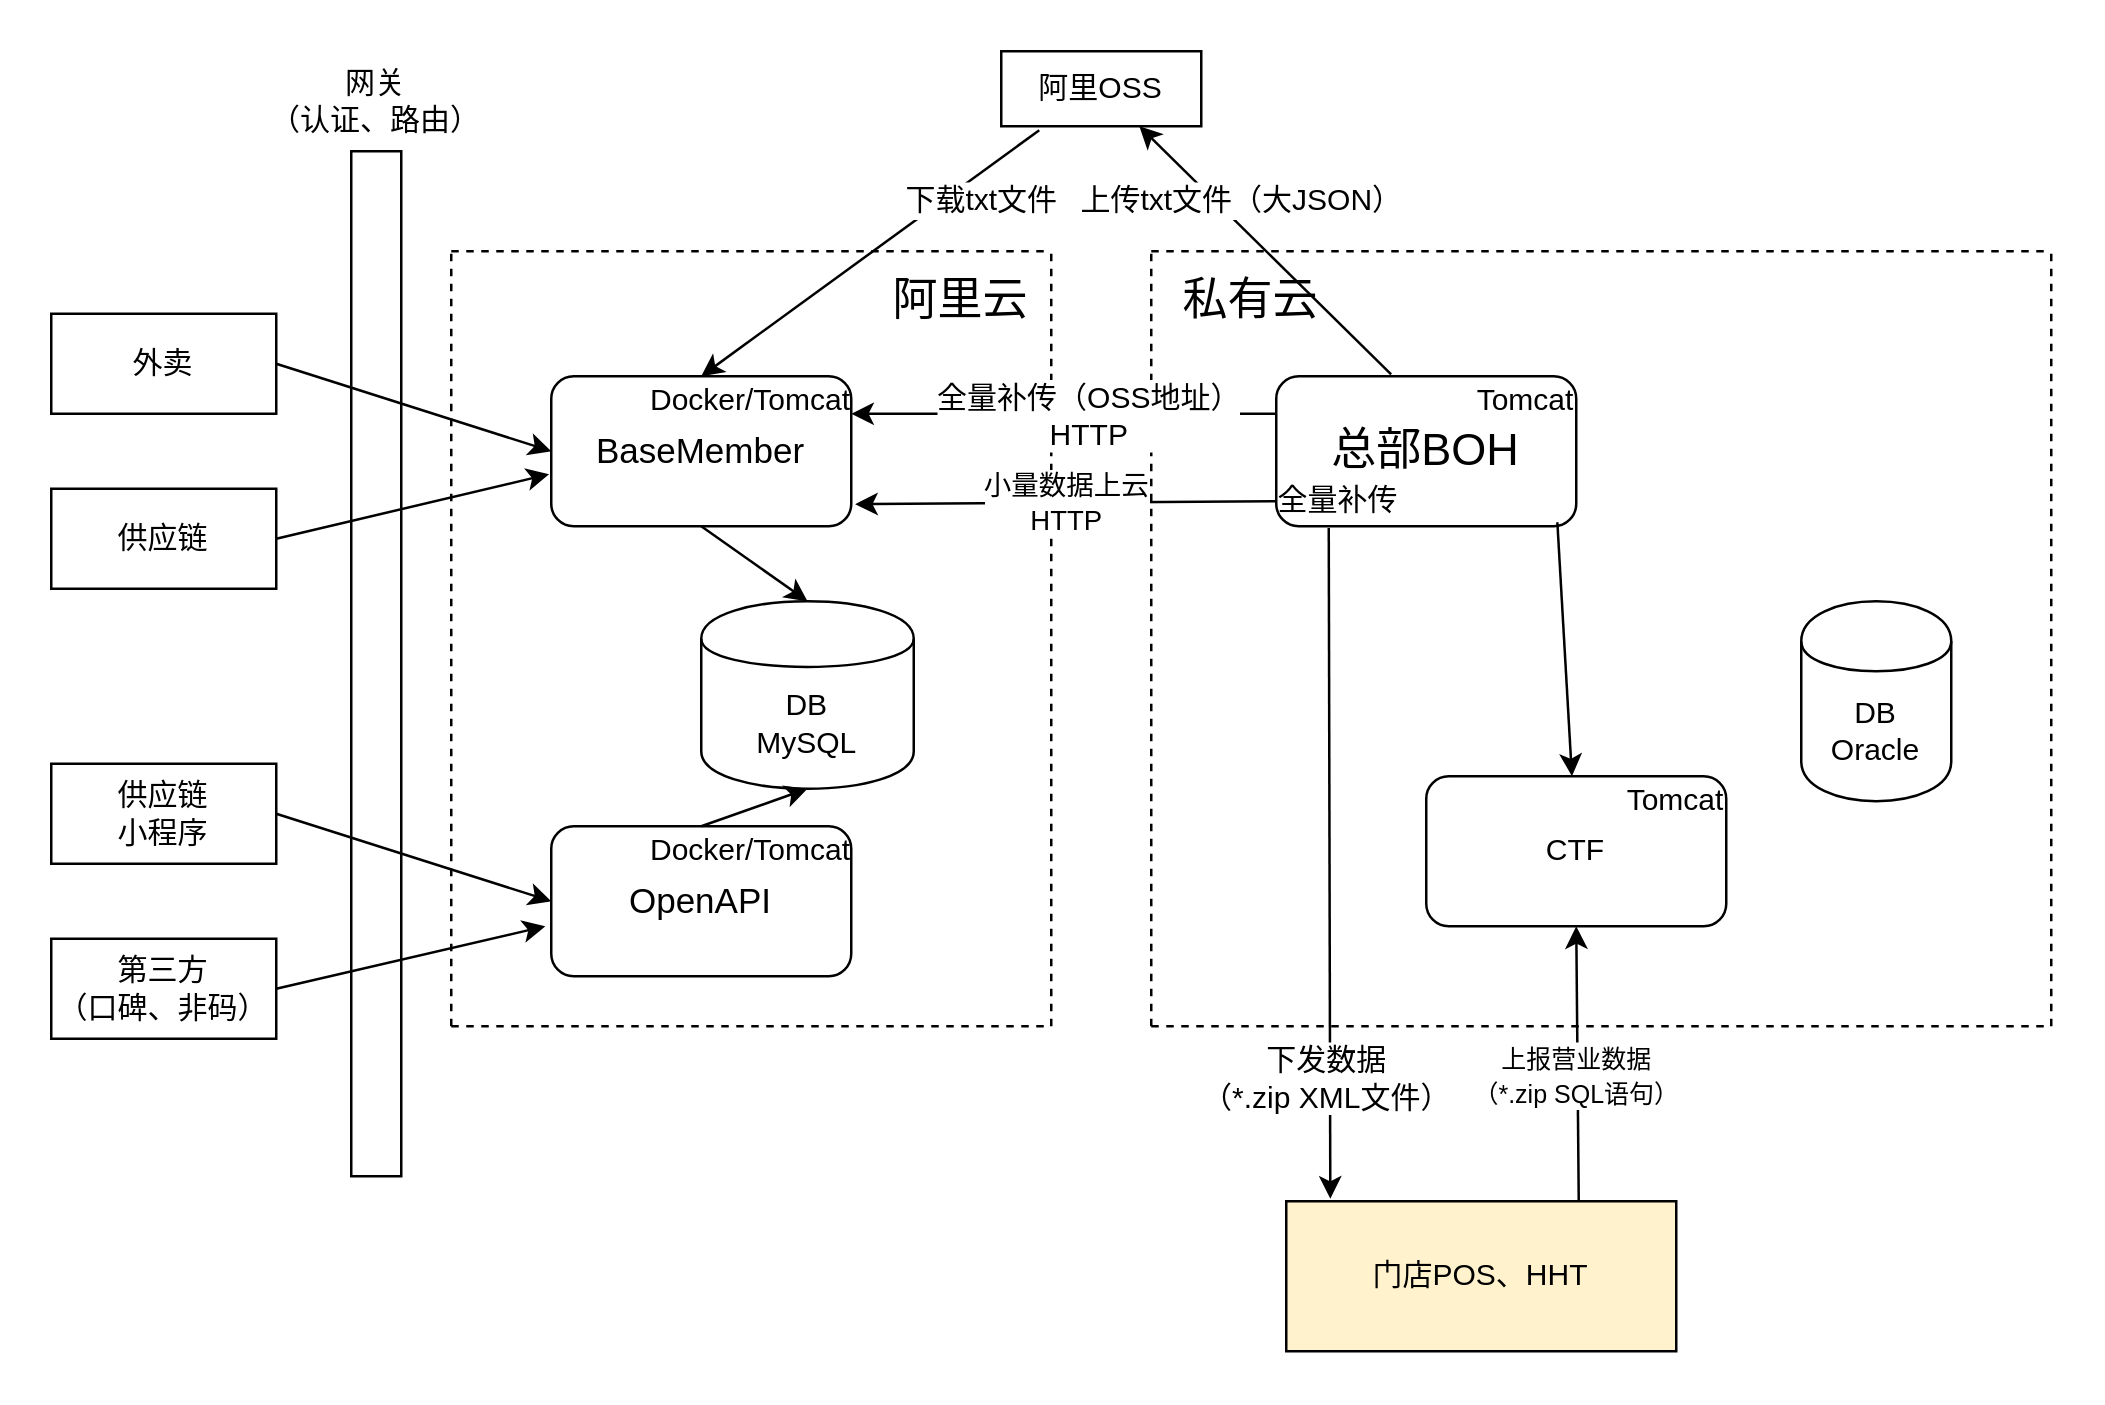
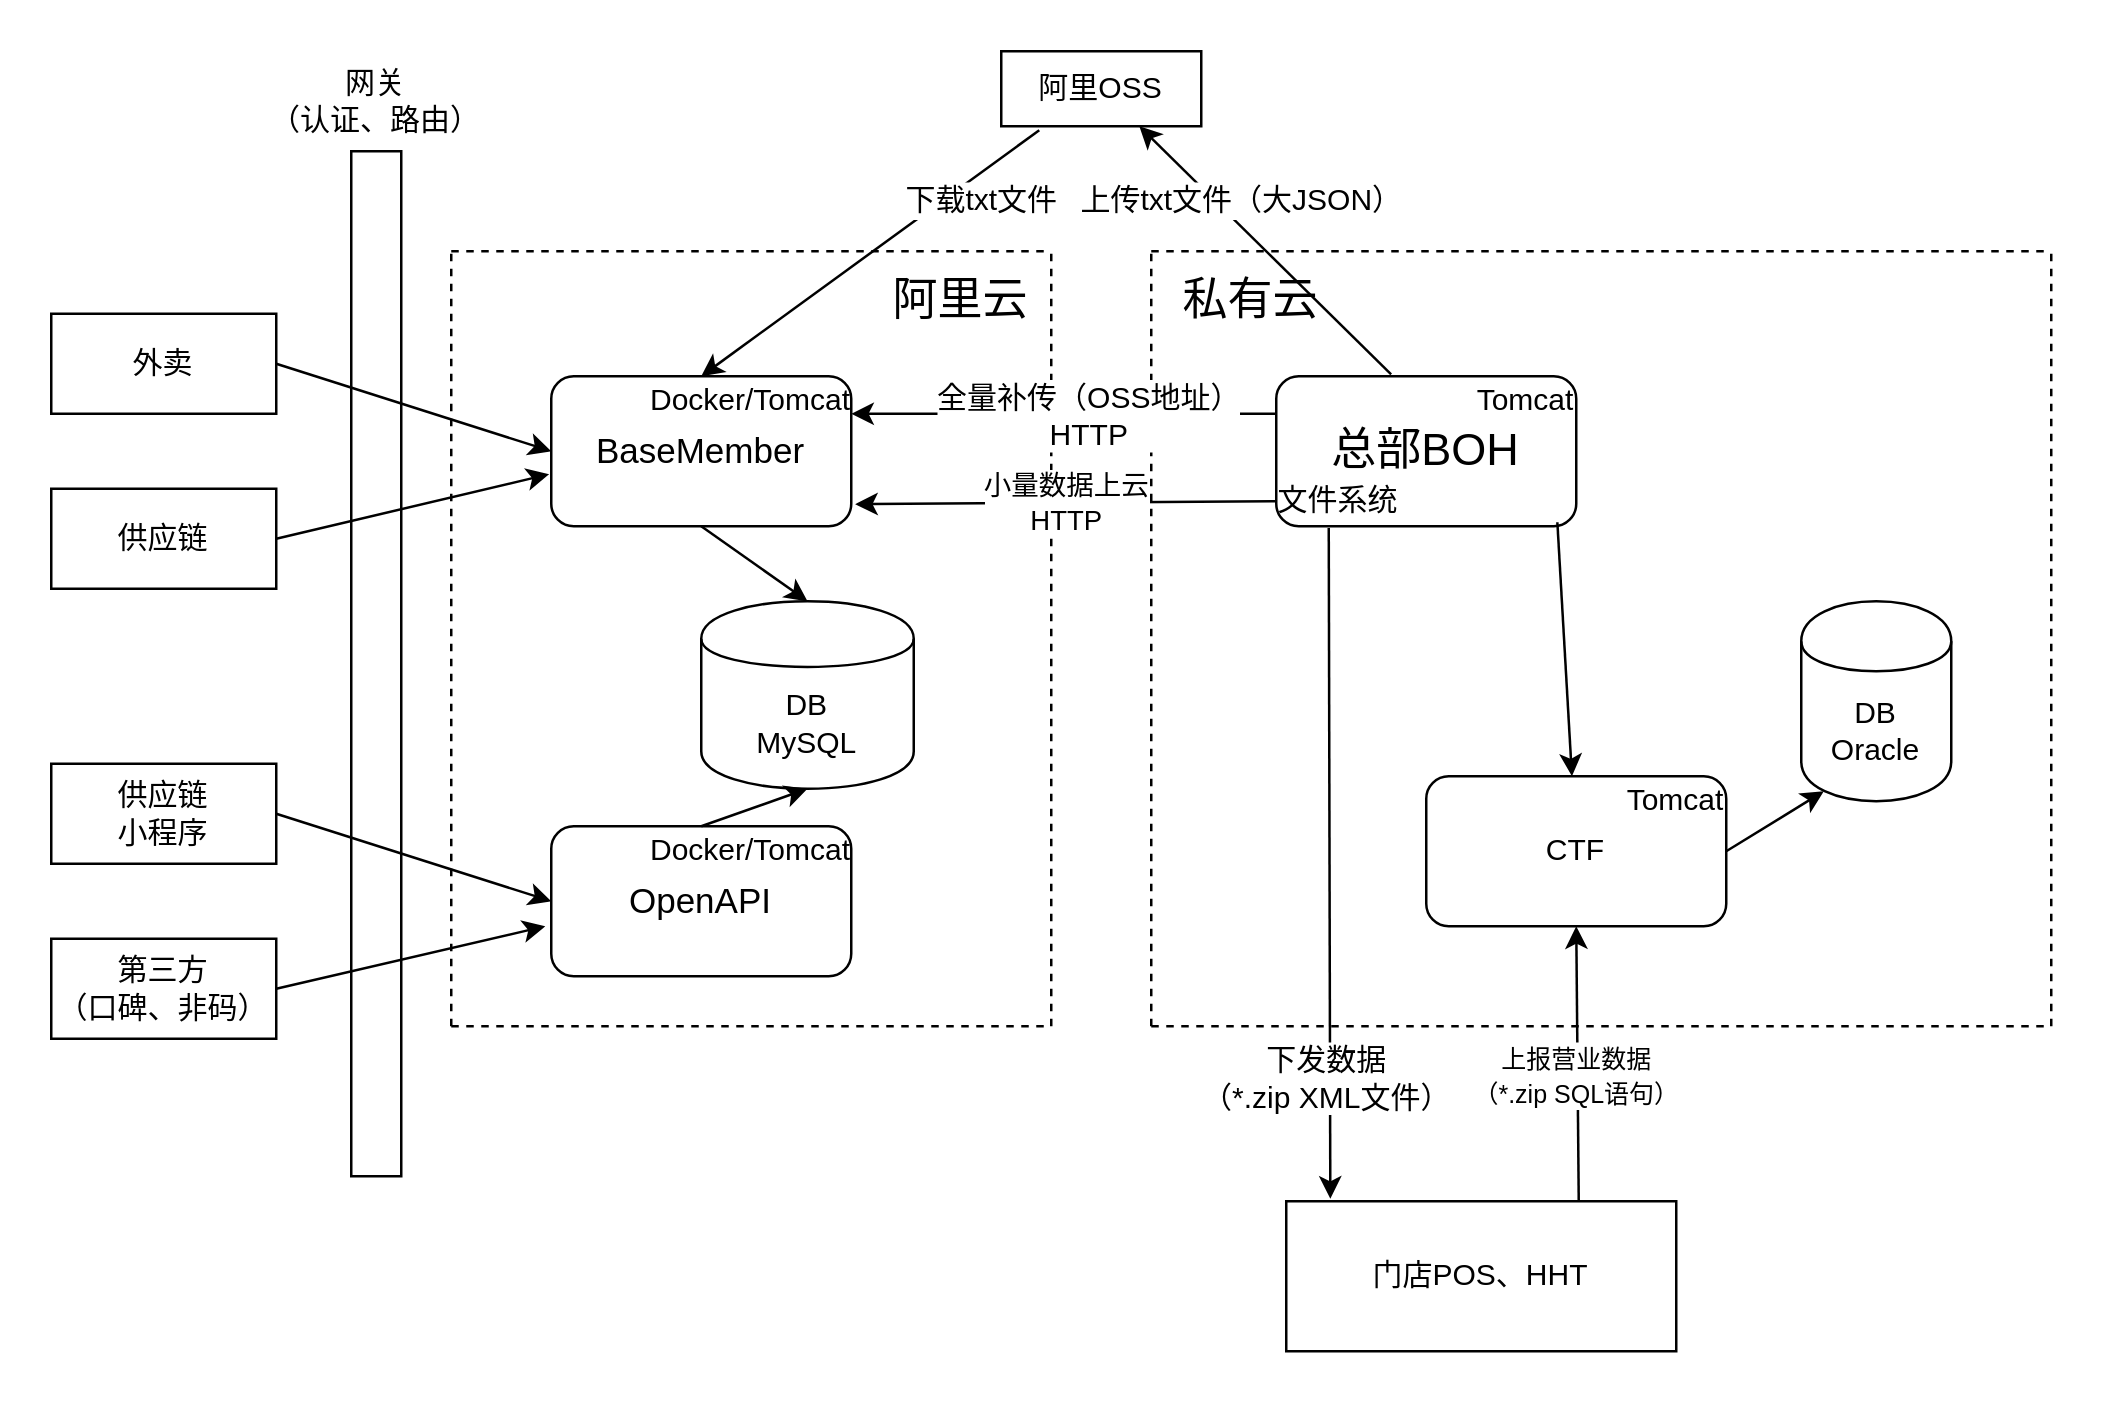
(1339, 501) -> (1339, 501)
none -> (1768, 825)
(1481, 1276) -> (1481, 1276)
